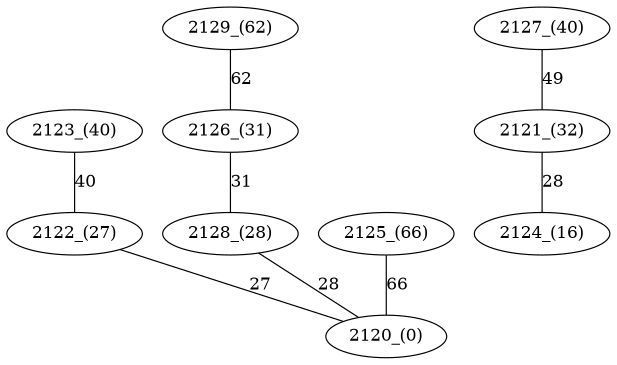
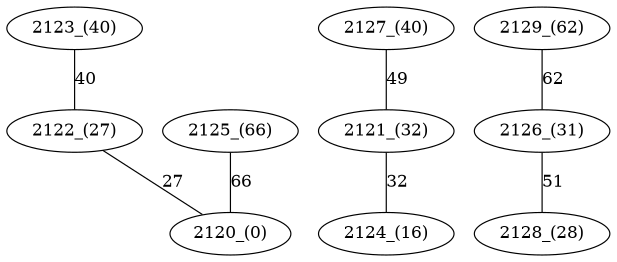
(242, 182) -> (553, 182)
(553, 182) -> (397, 182)
(308, 285) -> none
